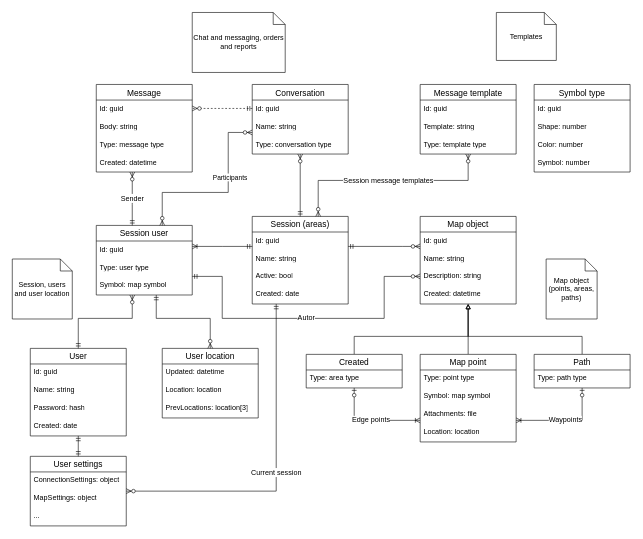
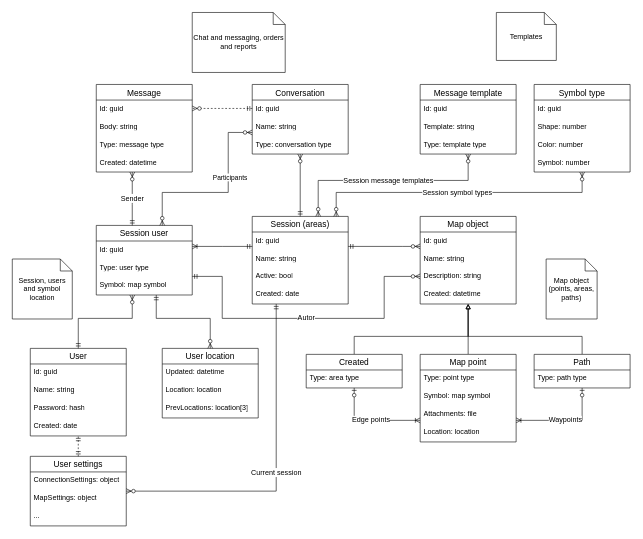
none -> (467, 192)
(42, 289) -> (42, 289)
(78, 446) -> (78, 446)
